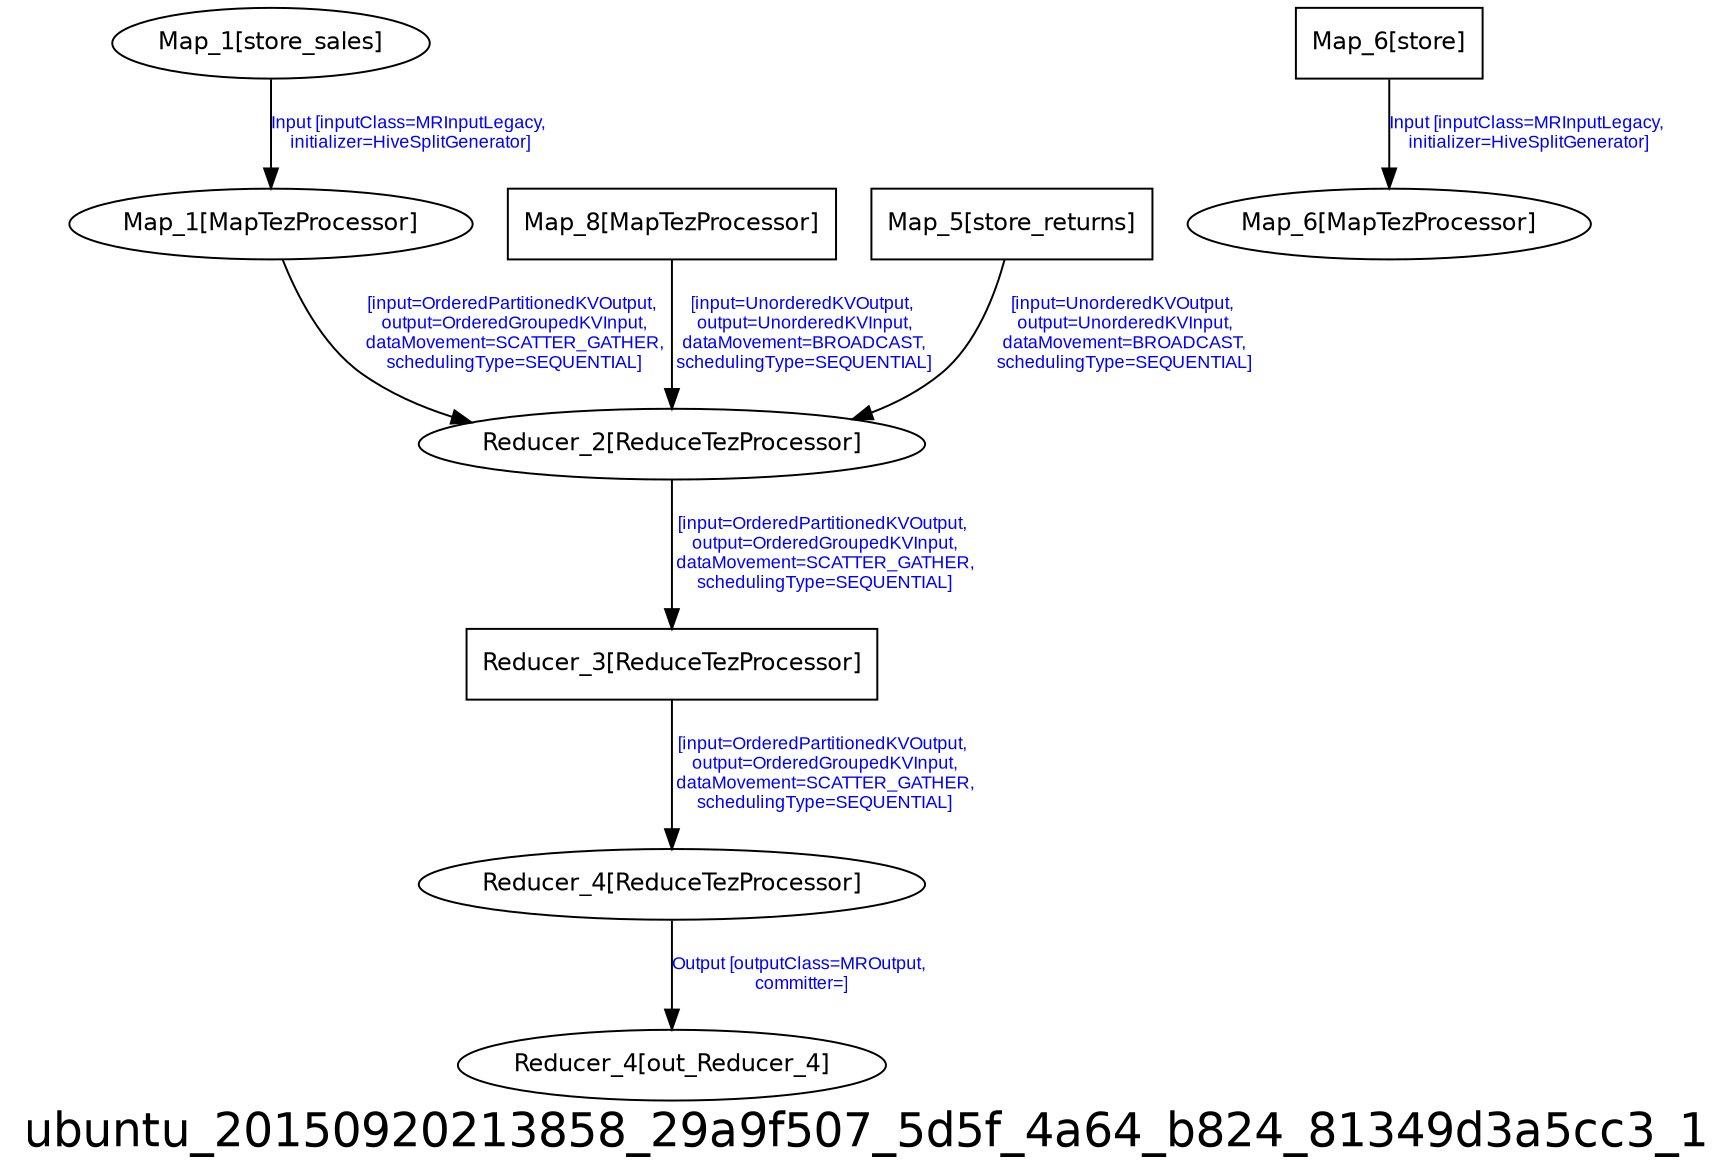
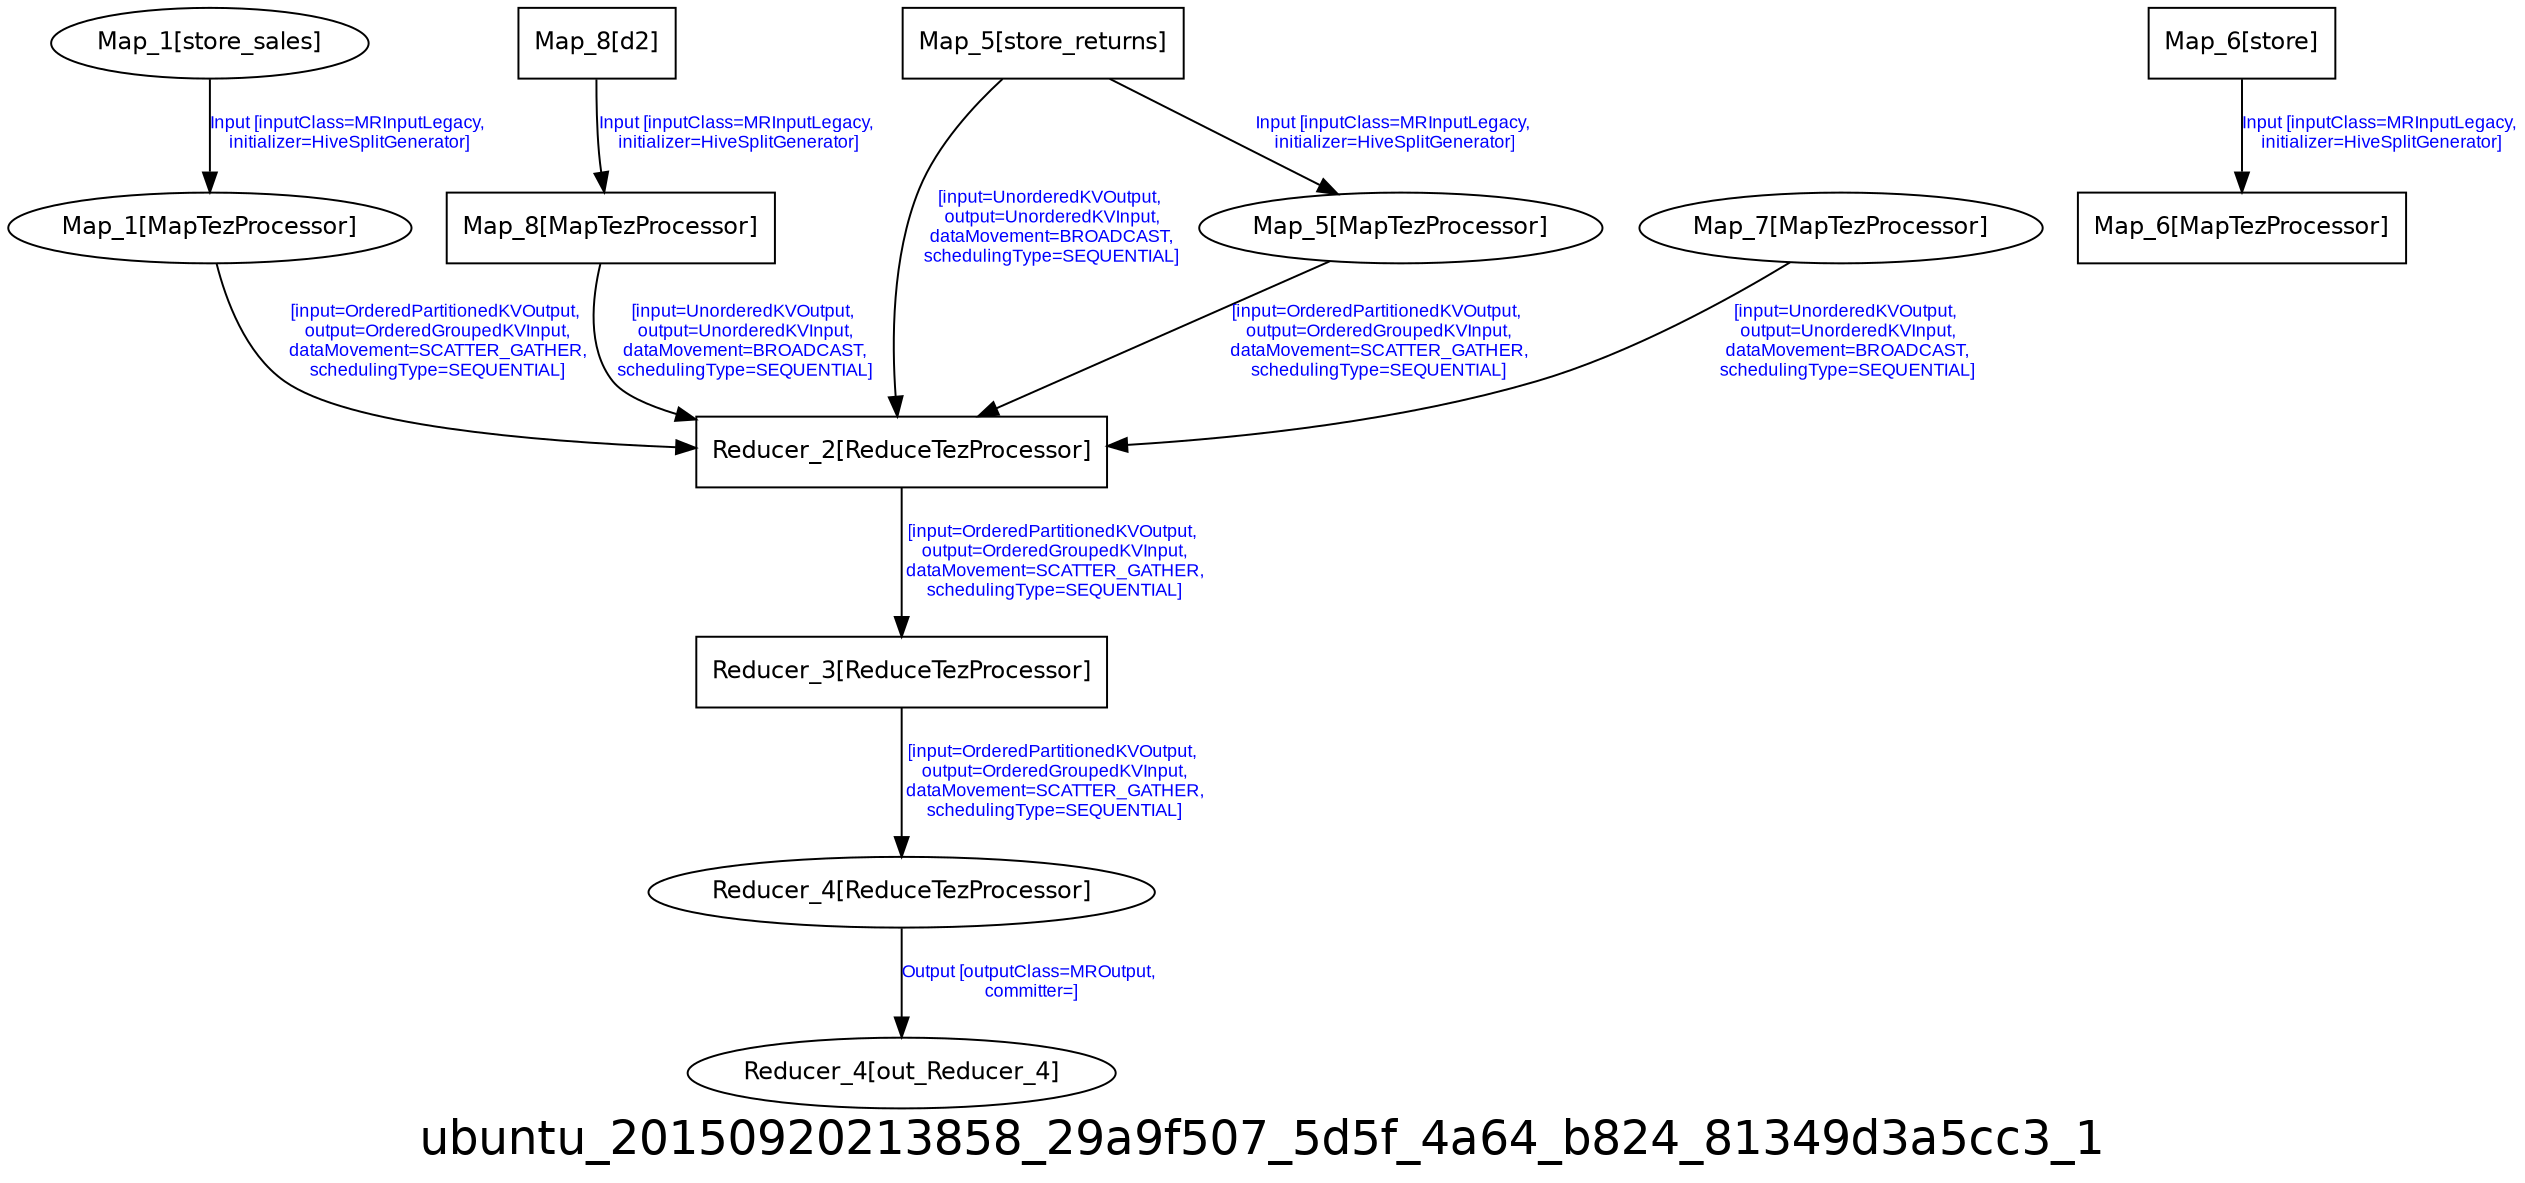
none -> (597, 43)
(1389, 224) -> (2242, 228)
none -> (1401, 228)
none -> (1841, 228)
(672, 444) -> (902, 452)
